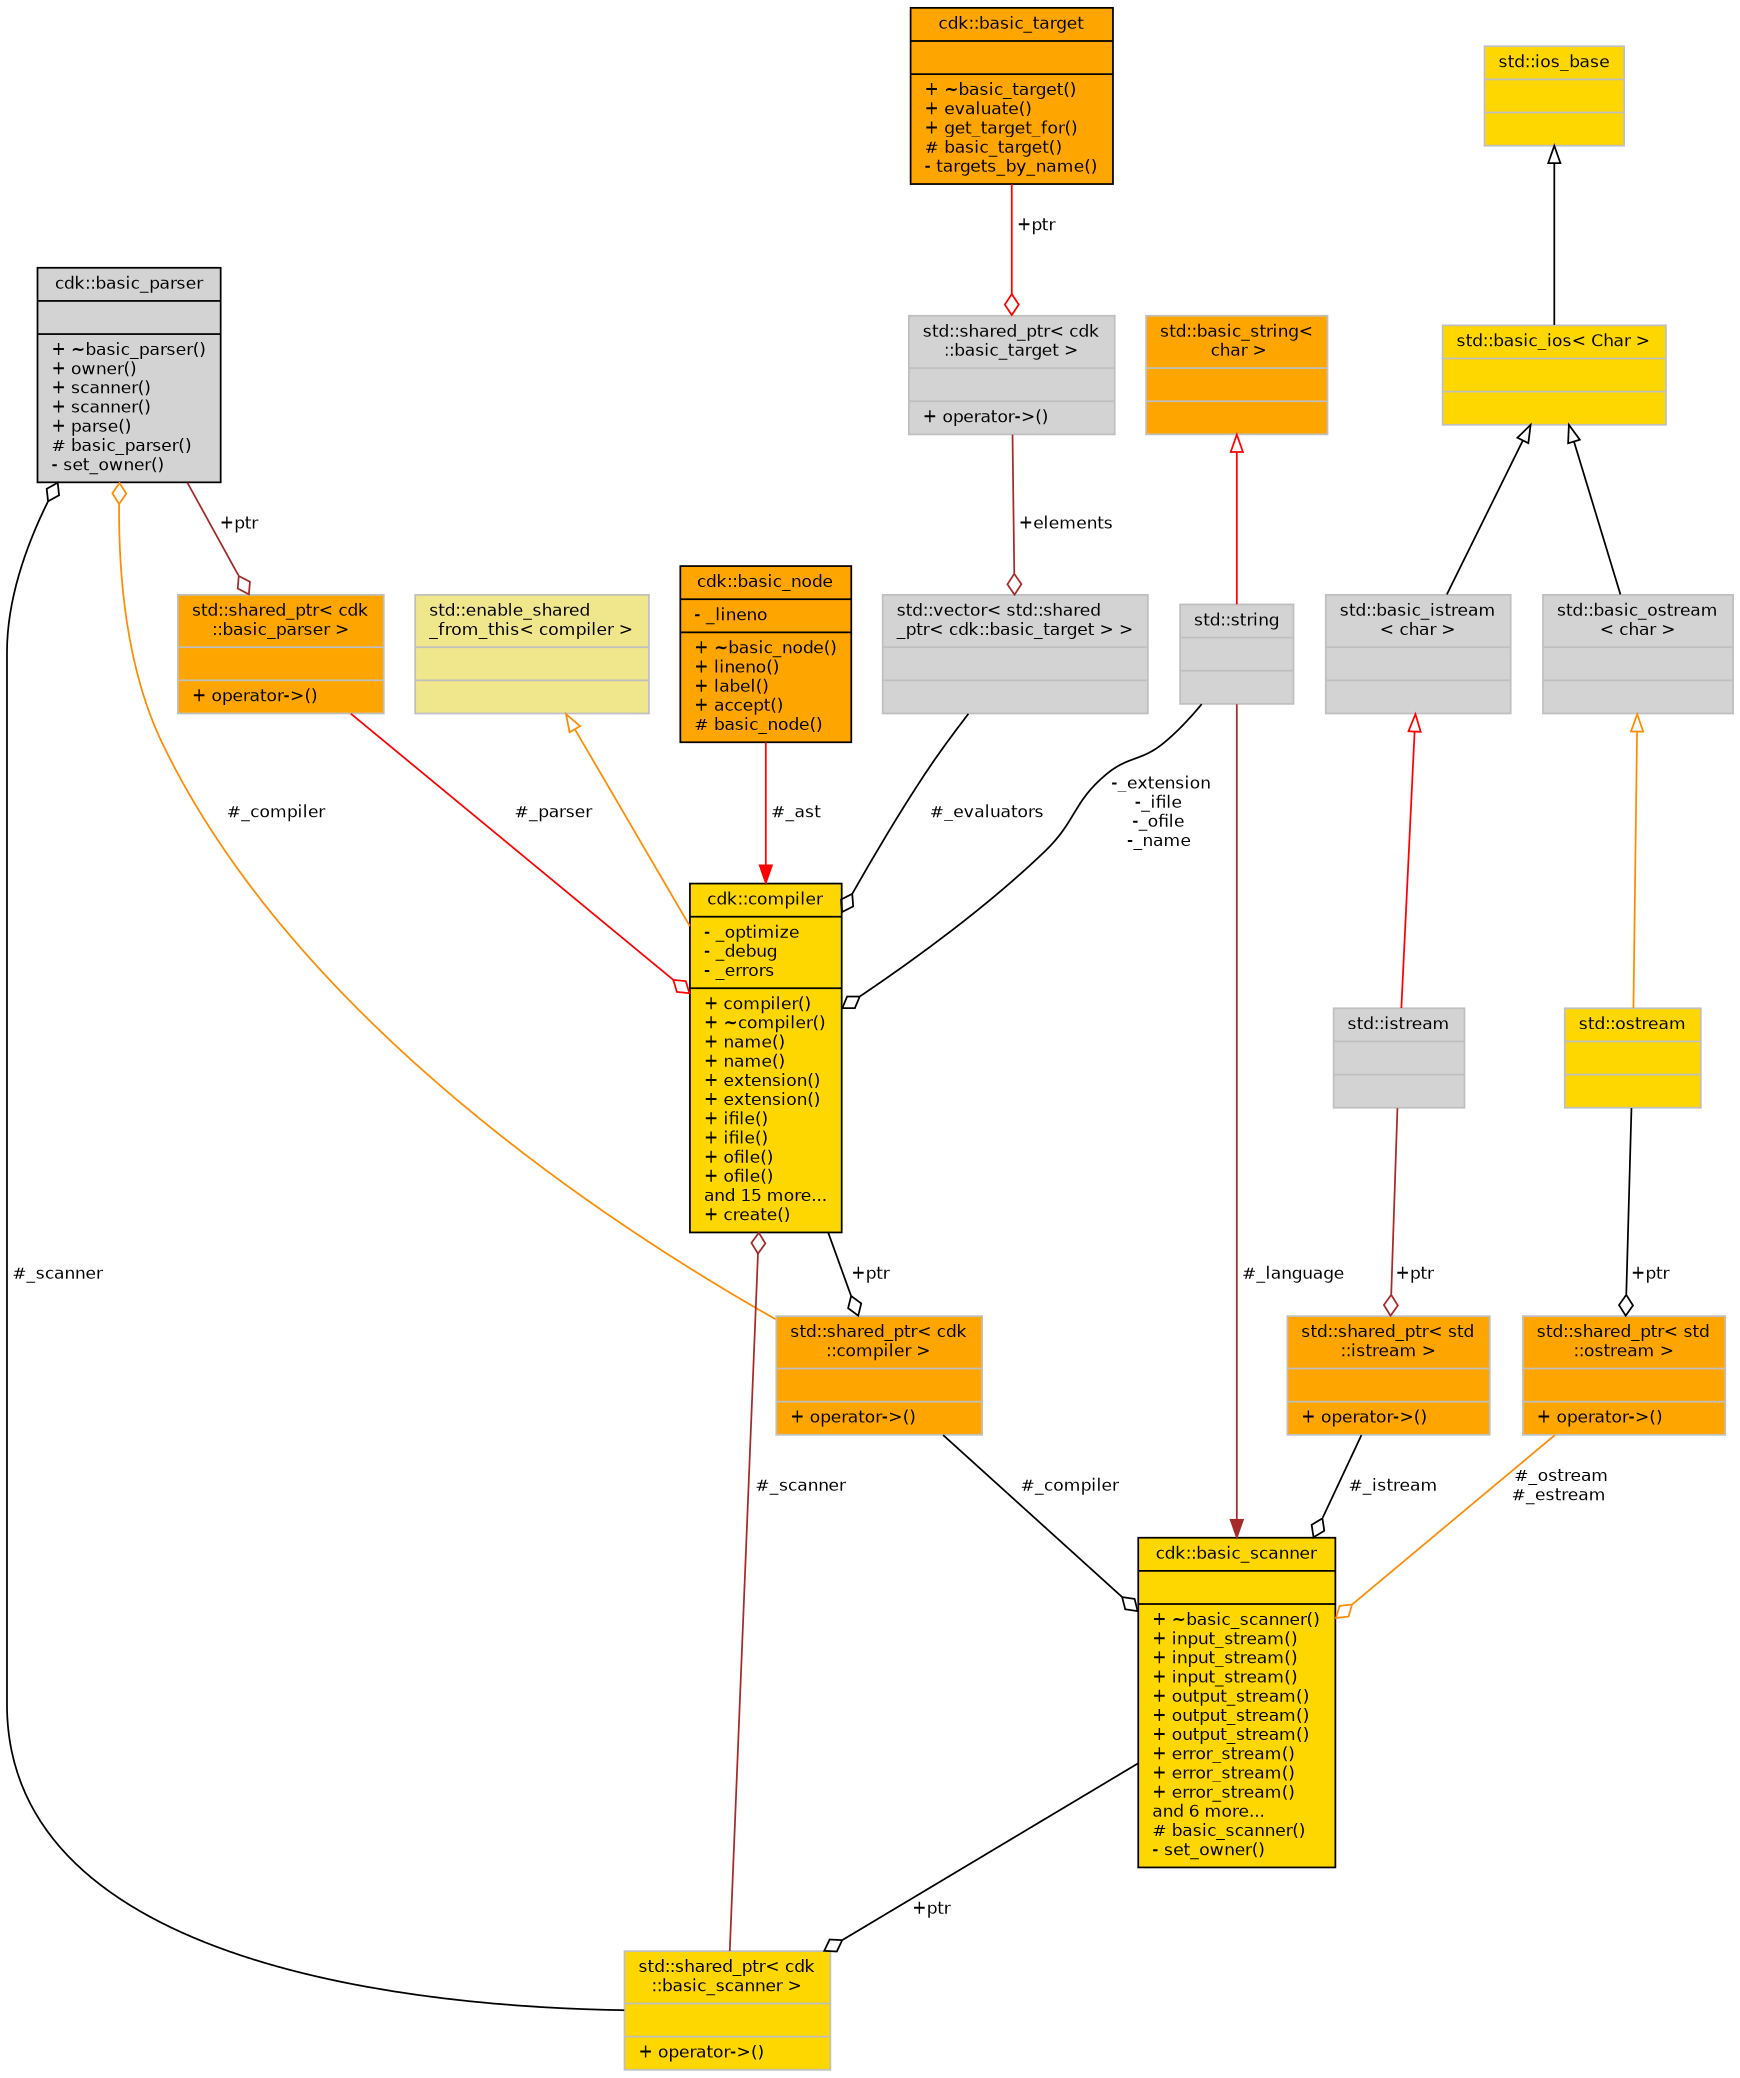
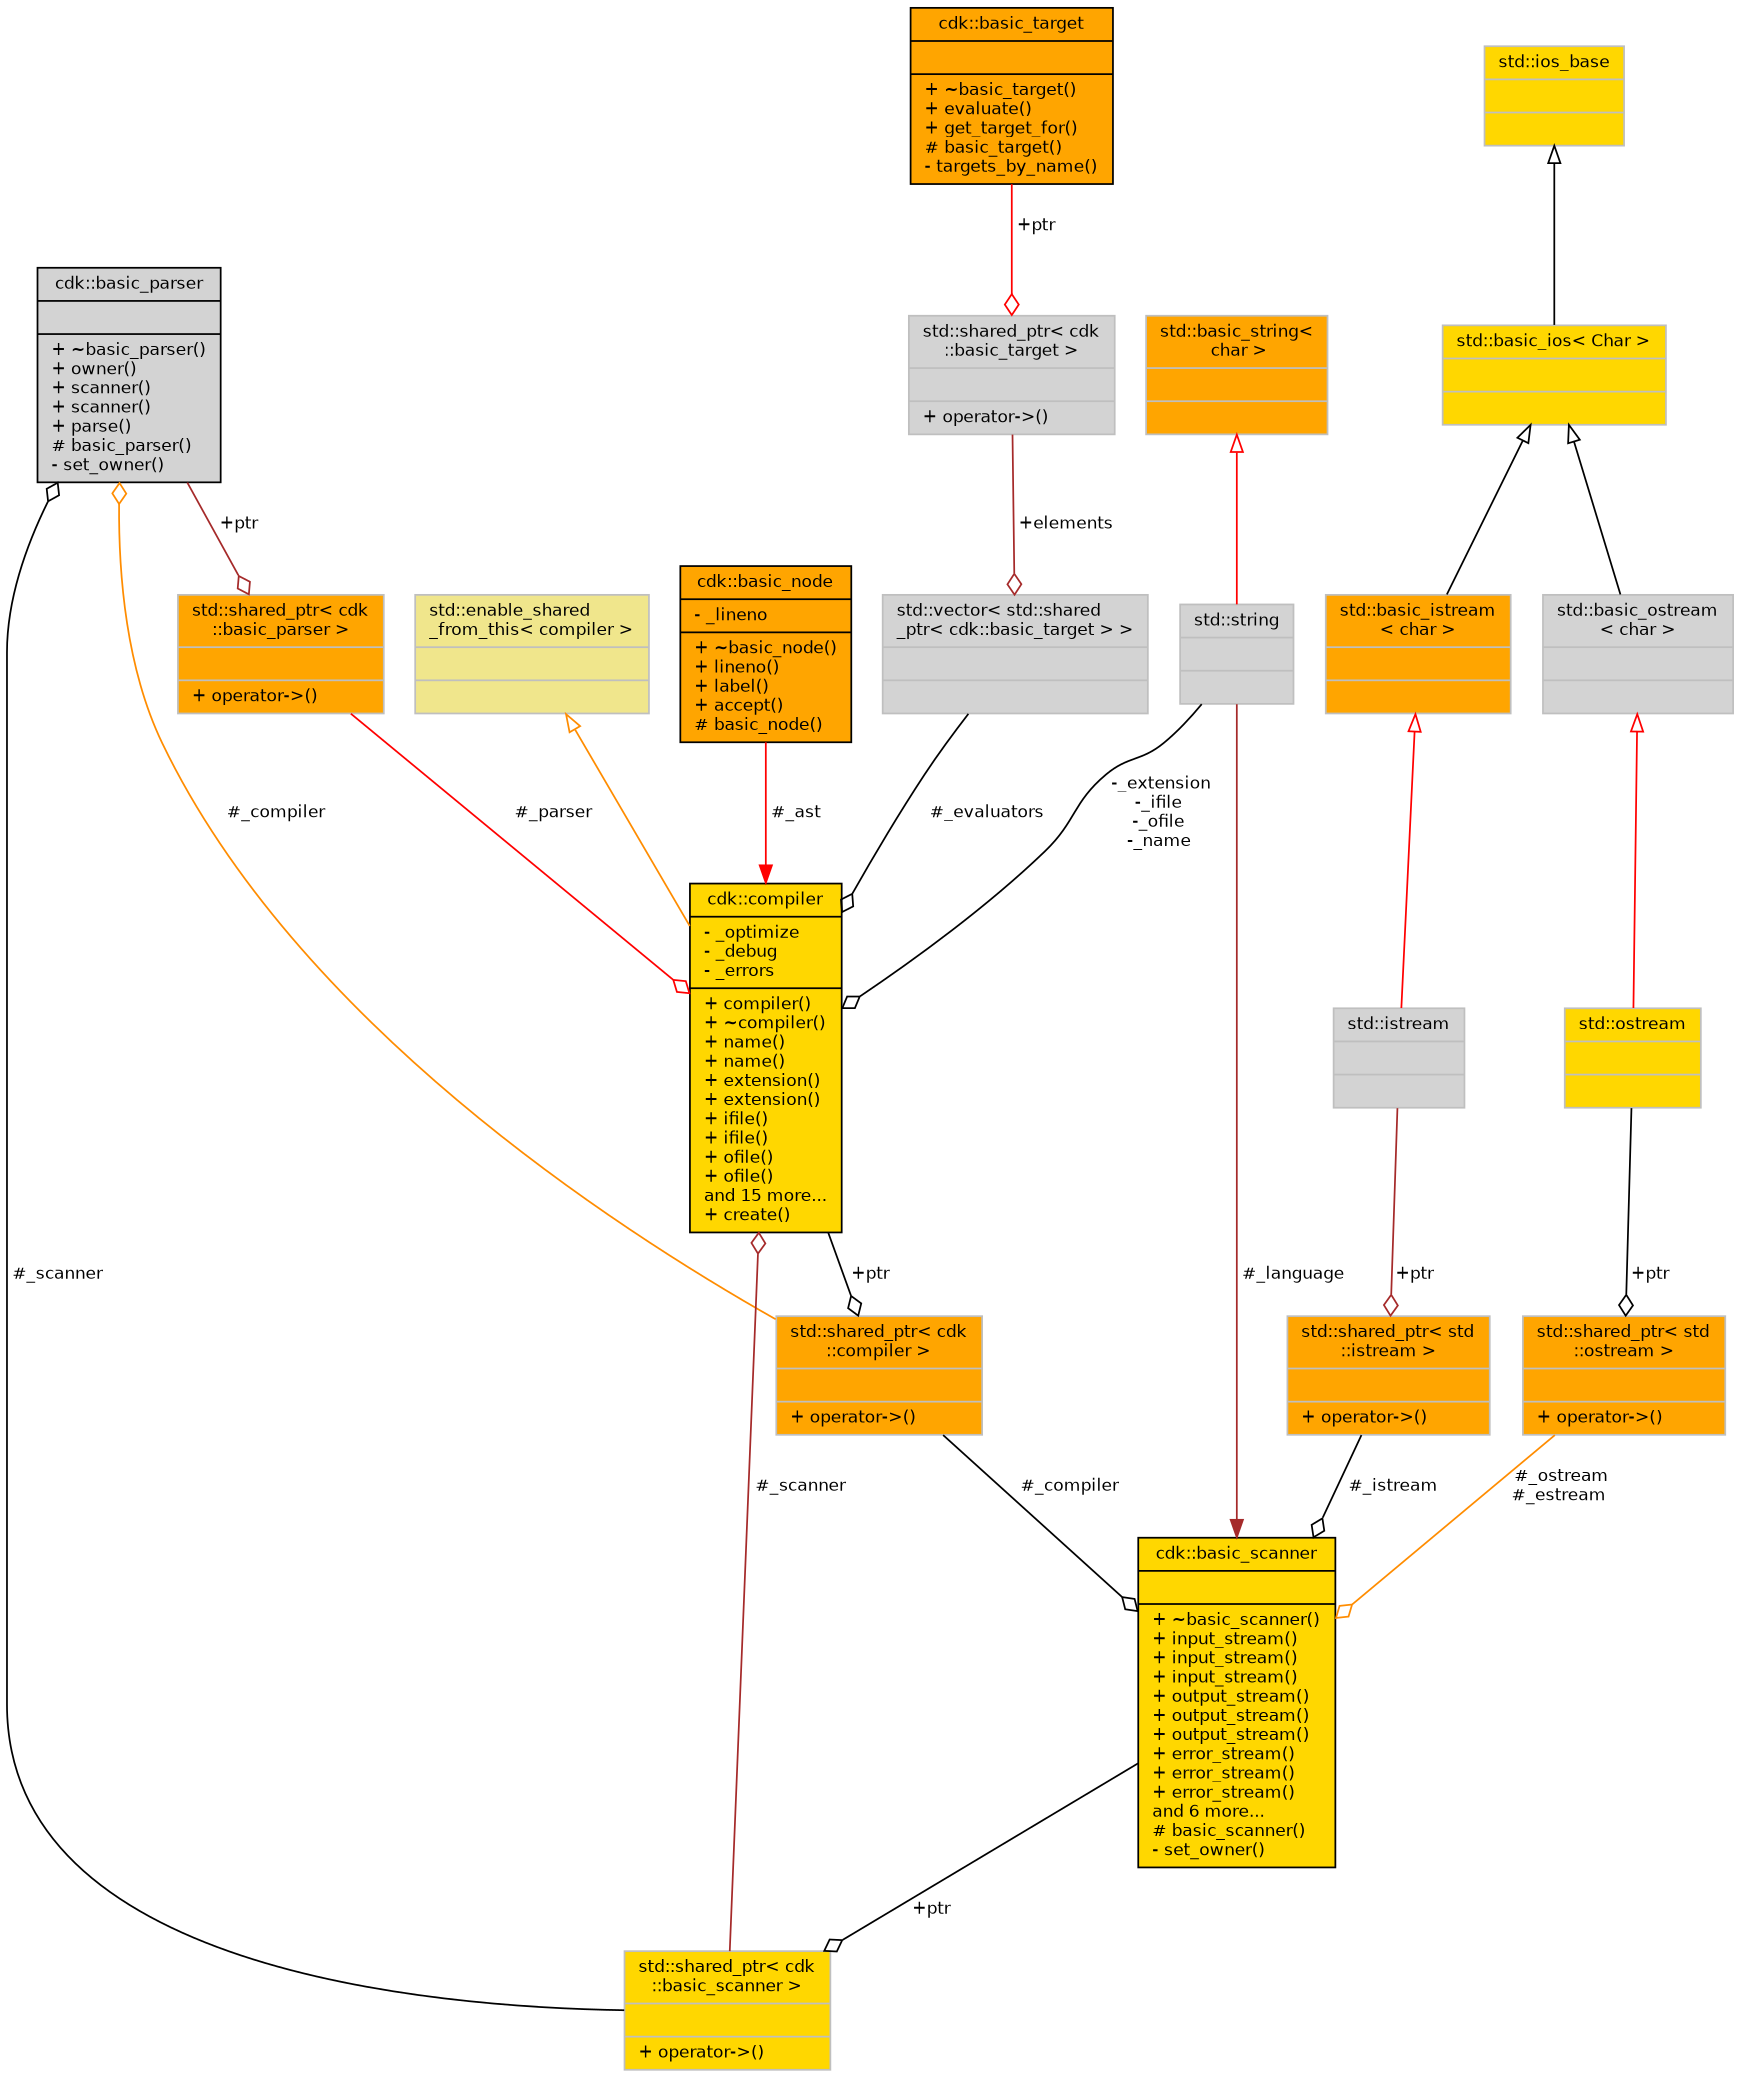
(1418, 654) -> (1418, 654)
(1635, 870) -> (1635, 870)
